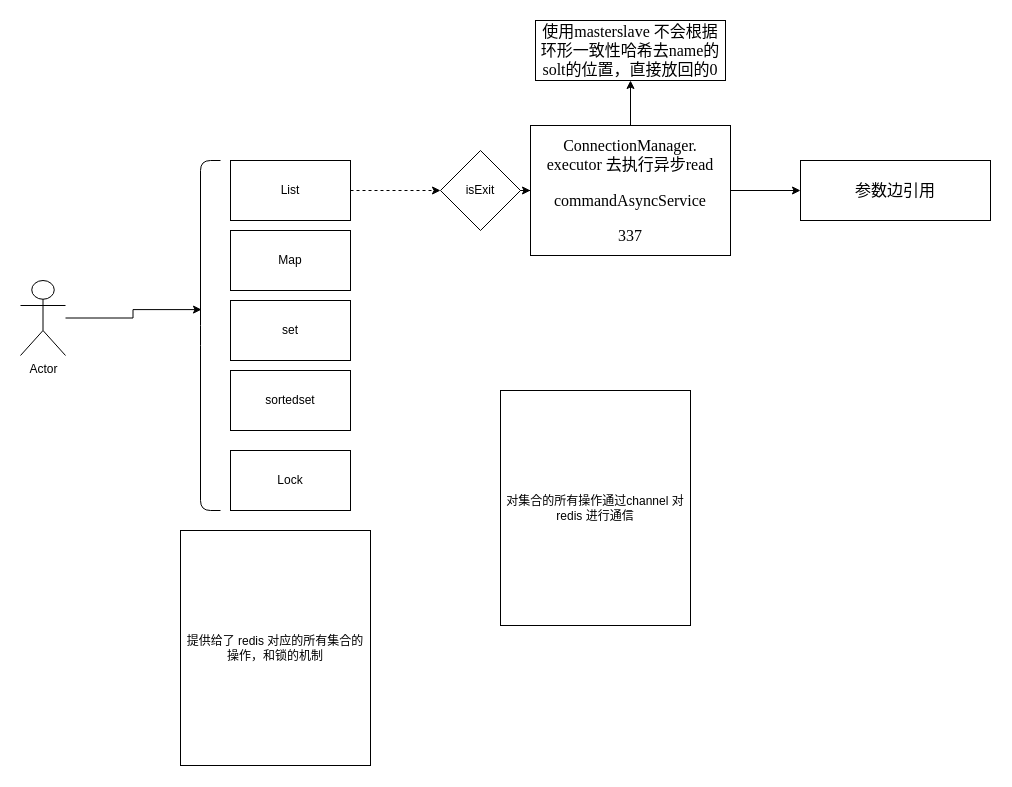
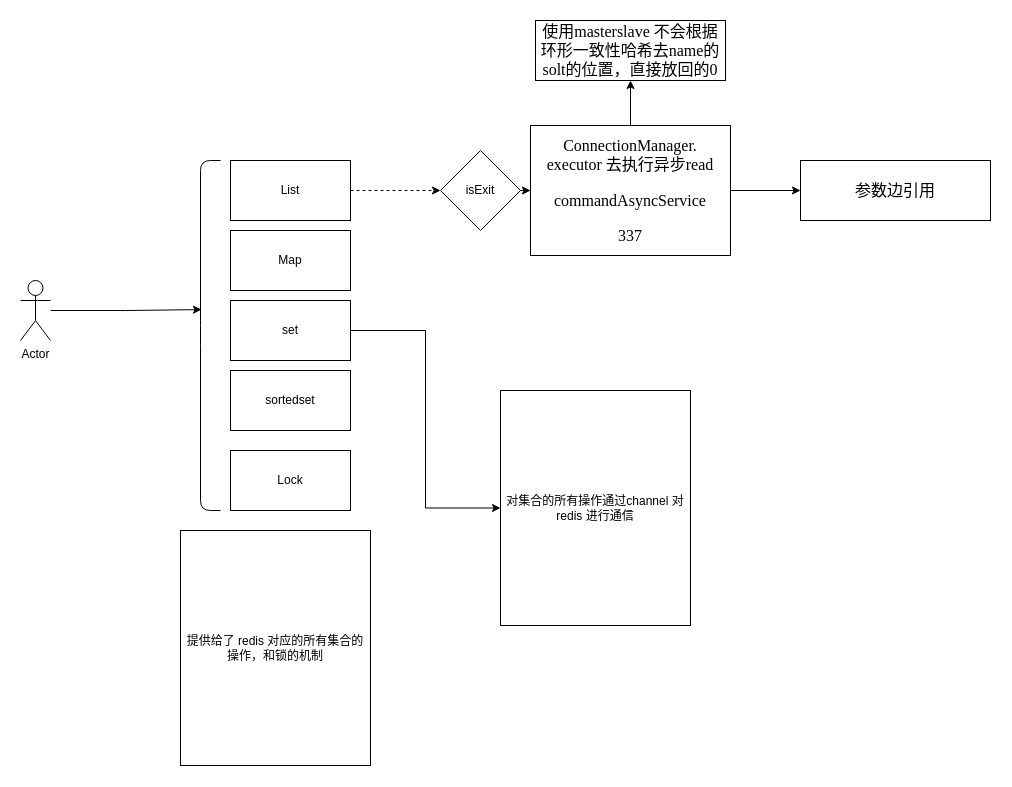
(43, 318) -> (36, 311)
none -> (426, 416)
